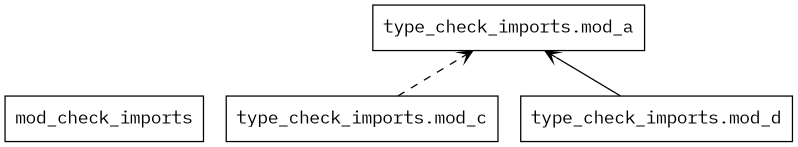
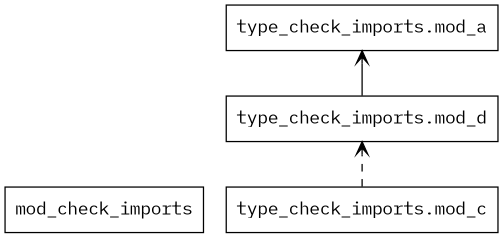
(430, 77) -> (362, 171)
